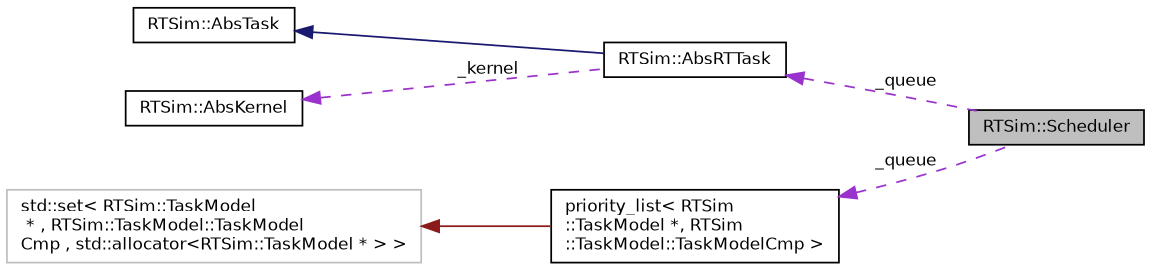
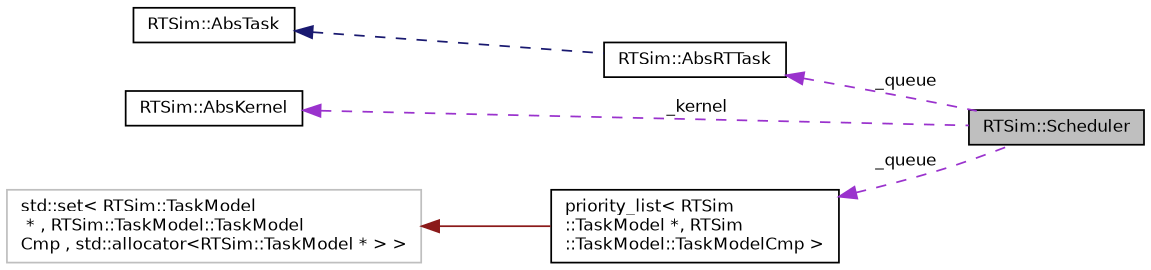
(458, 43) -> (458, 43)
(462, 83) -> (645, 118)
